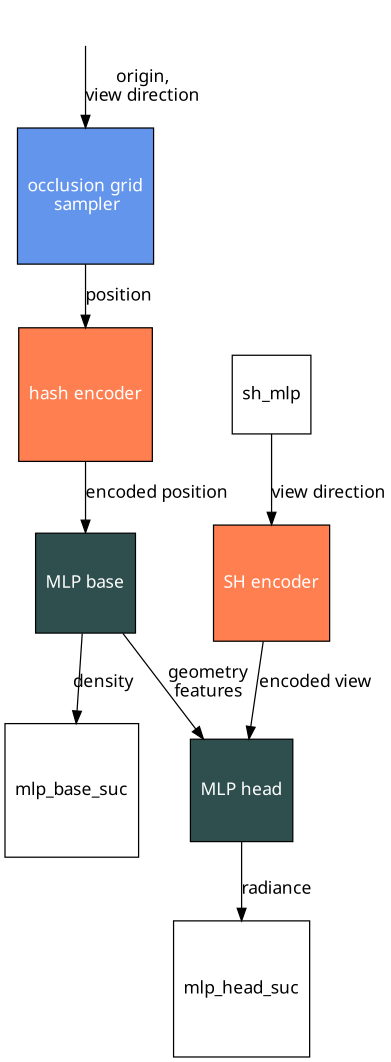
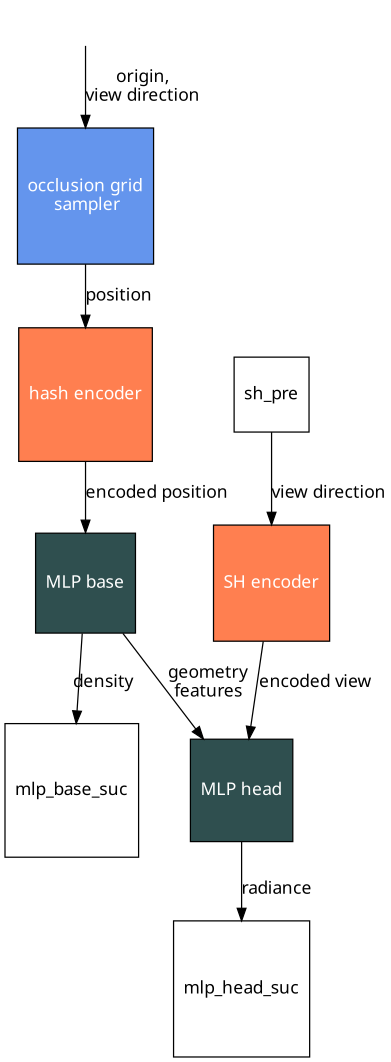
(272, 395) -> (272, 395)
